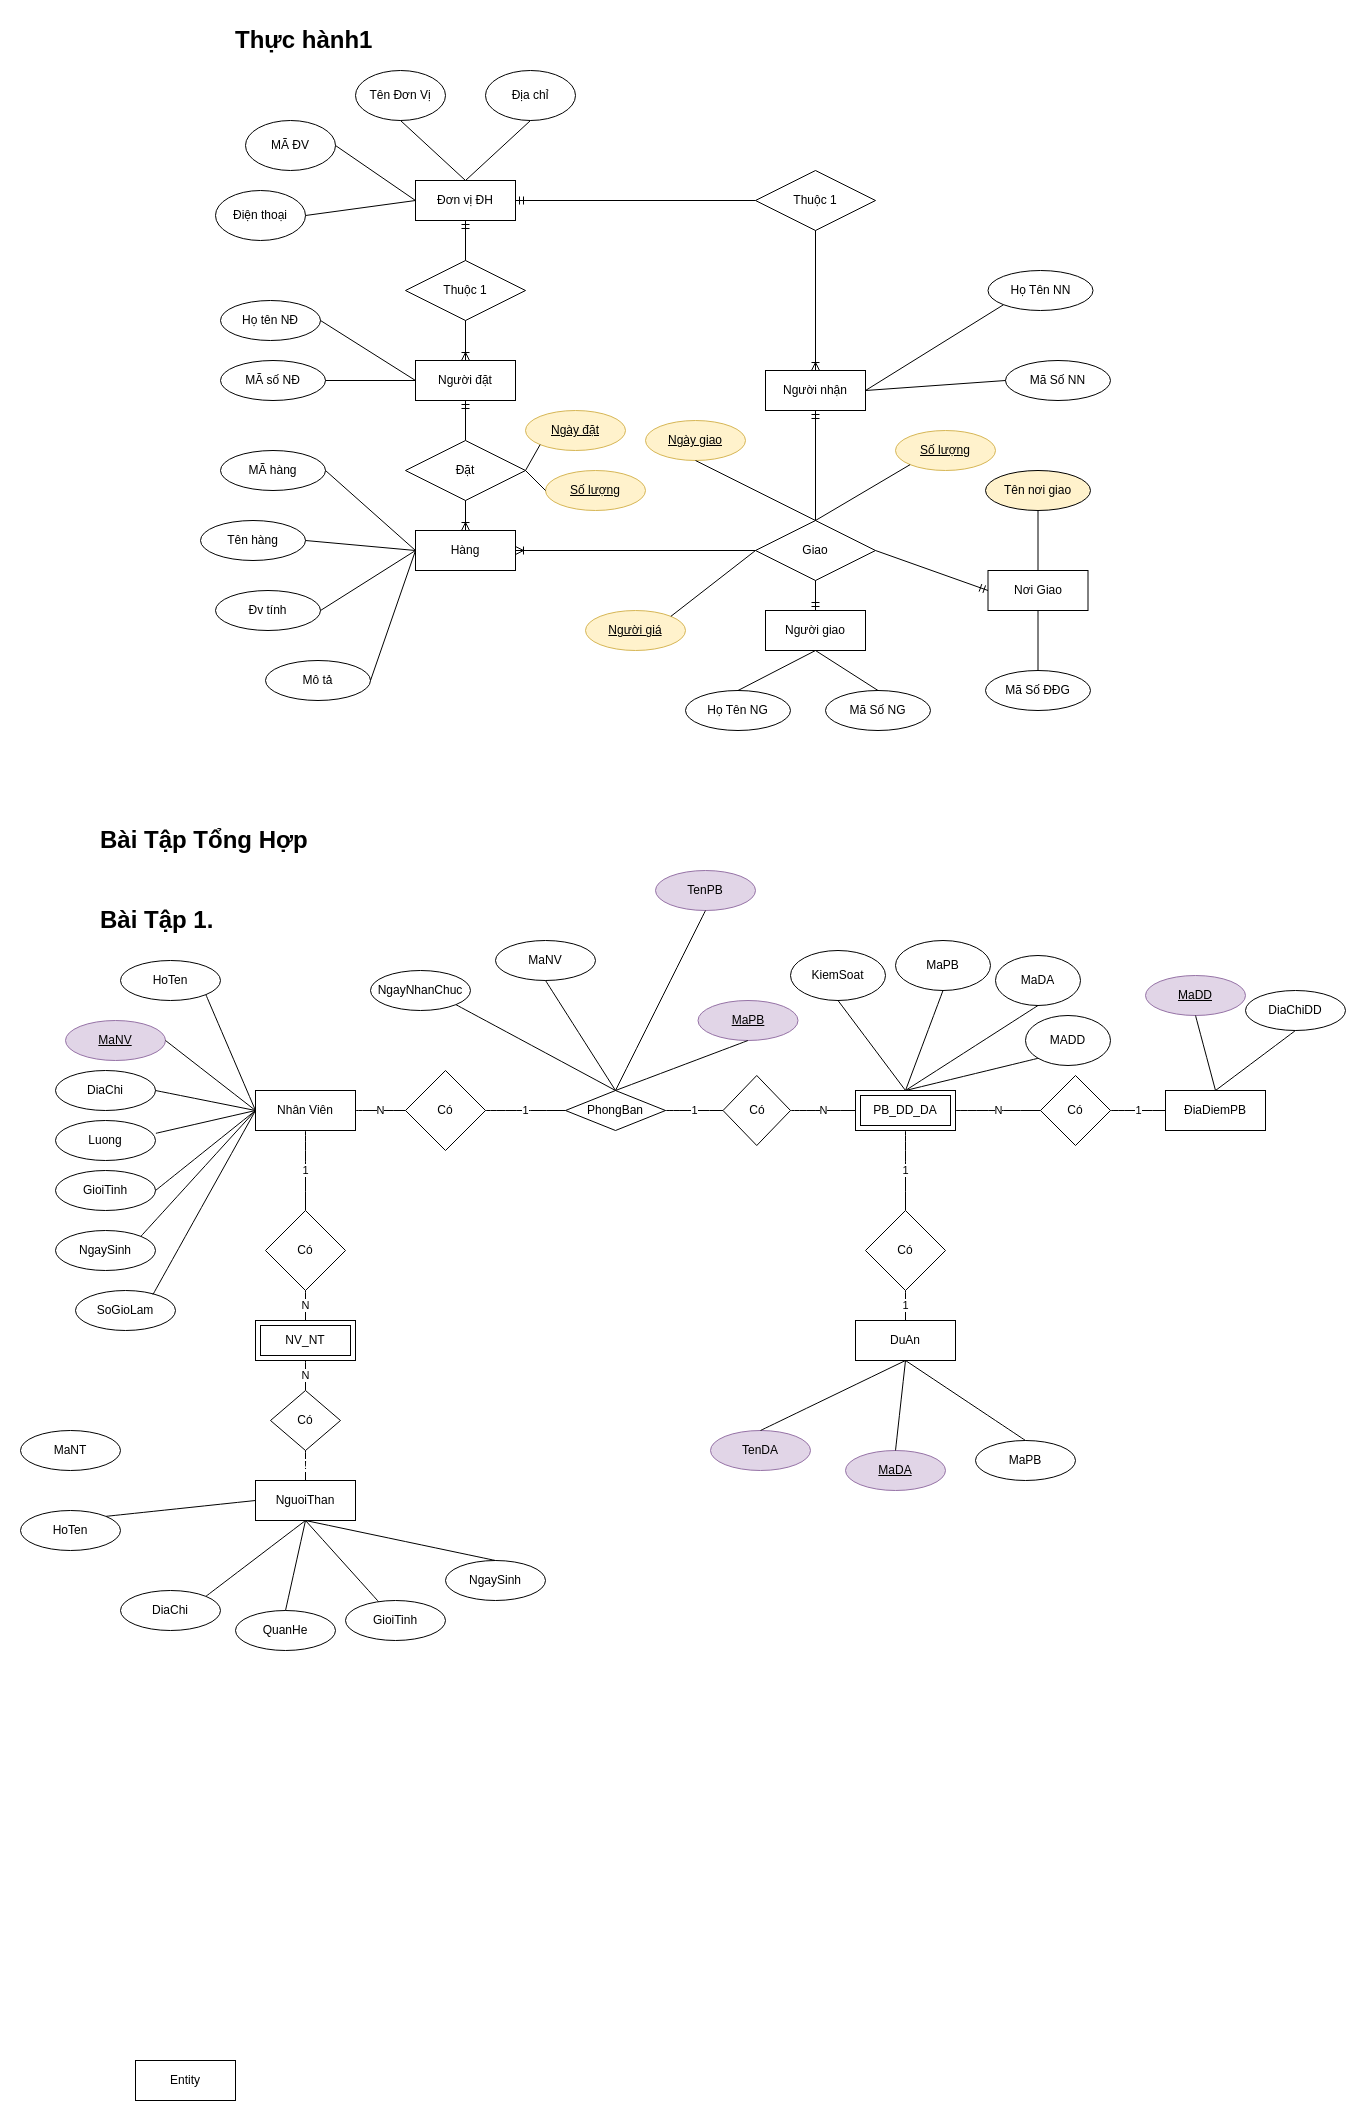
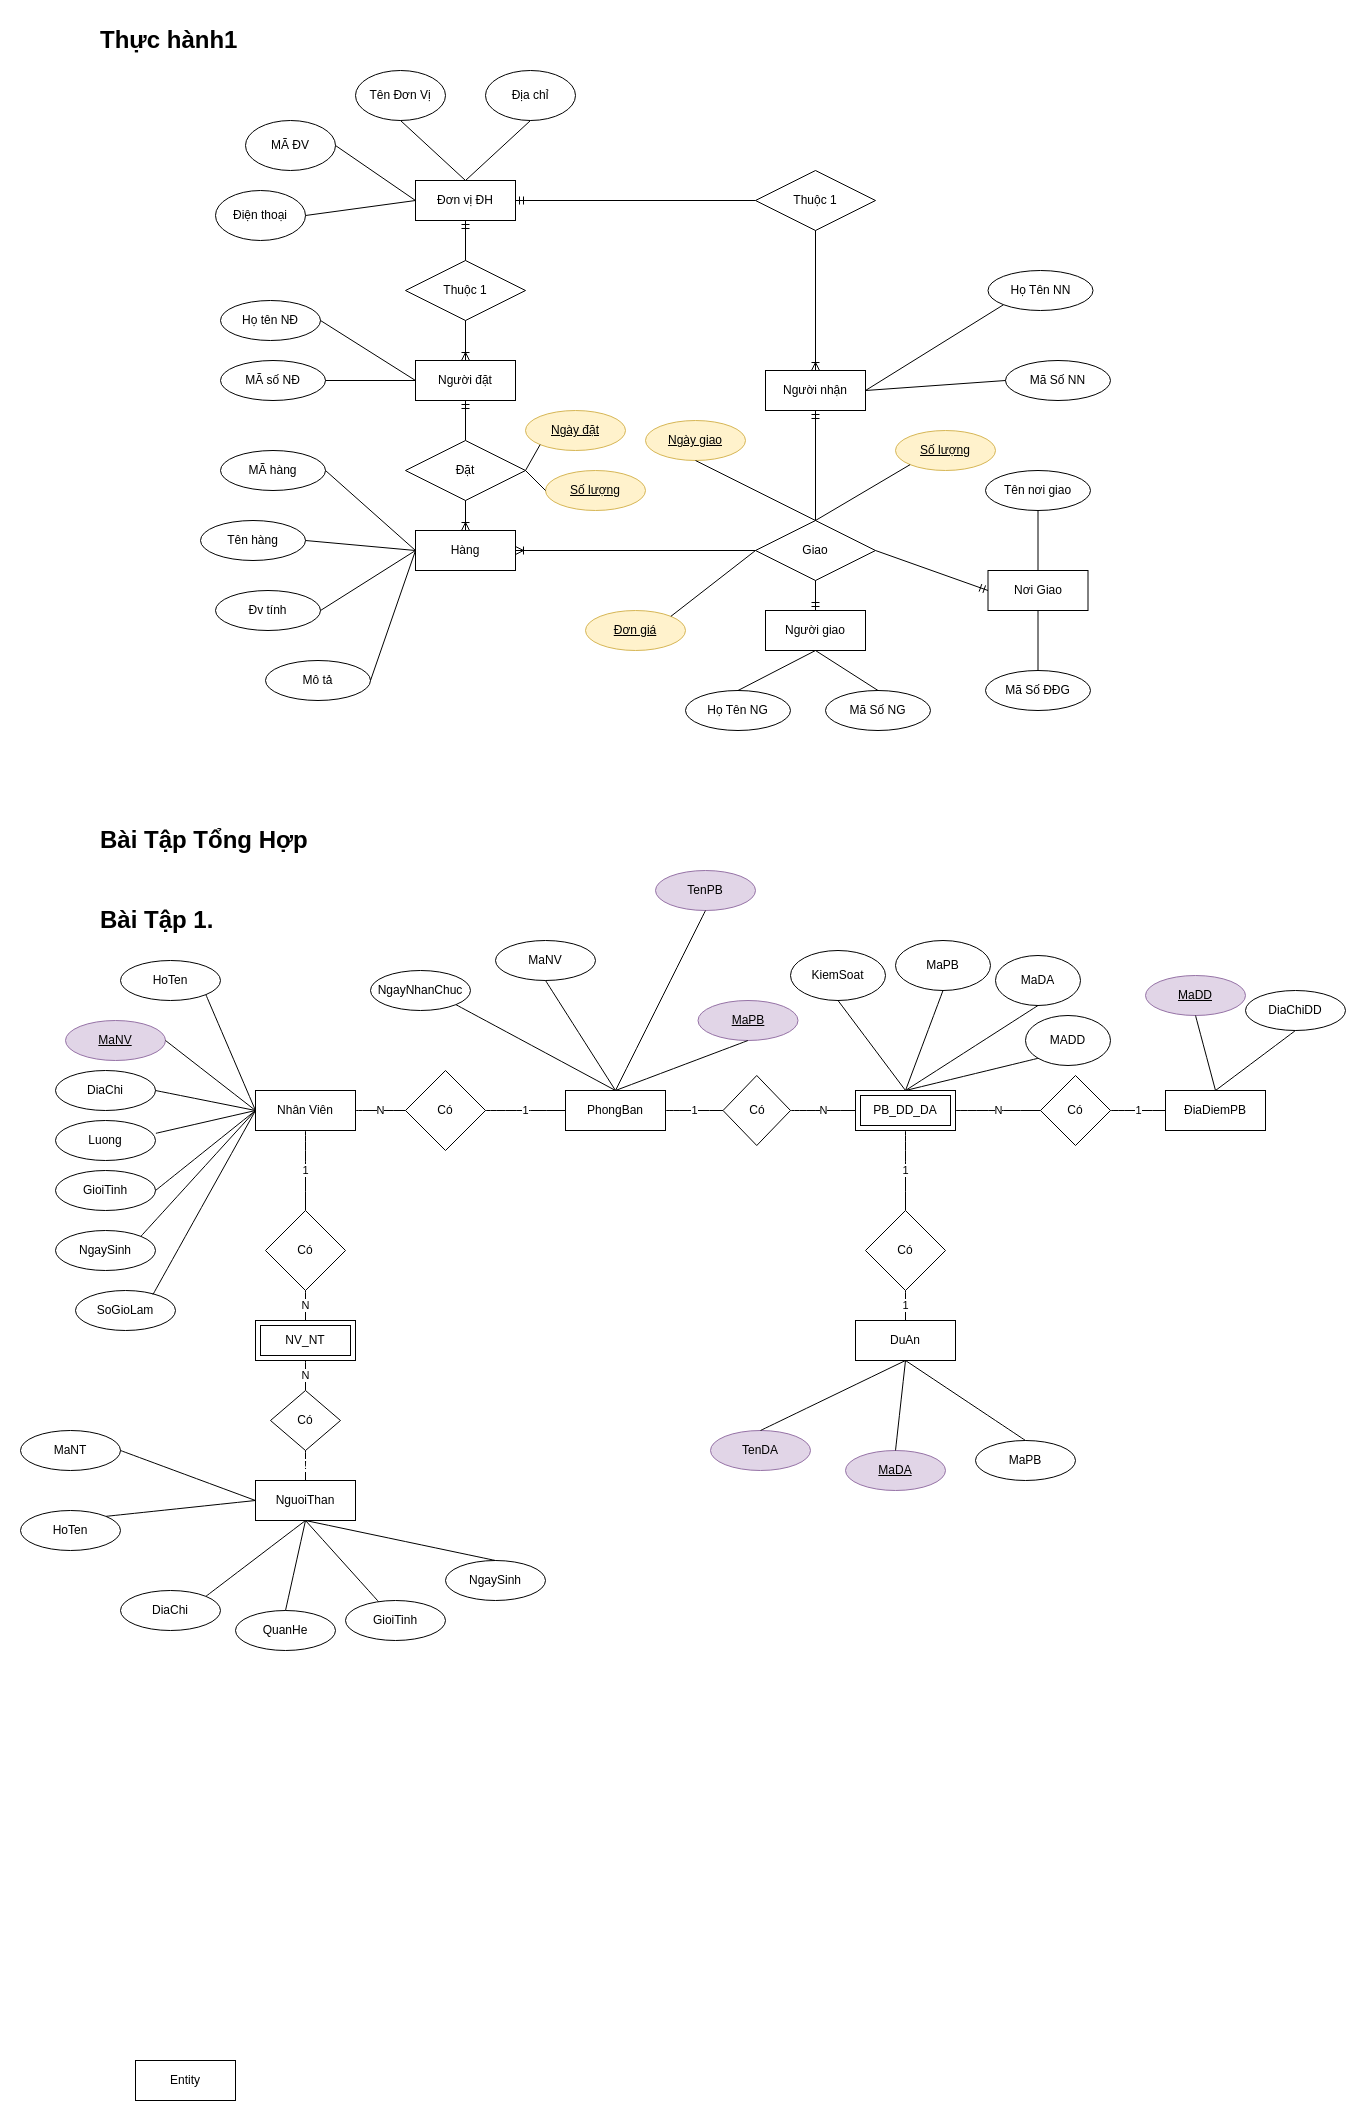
(326, 41) -> (191, 41)
(1038, 491) -> (1038, 491)
(636, 631) -> (636, 631)
(616, 1111) -> (616, 1111)
none -> (188, 1475)
